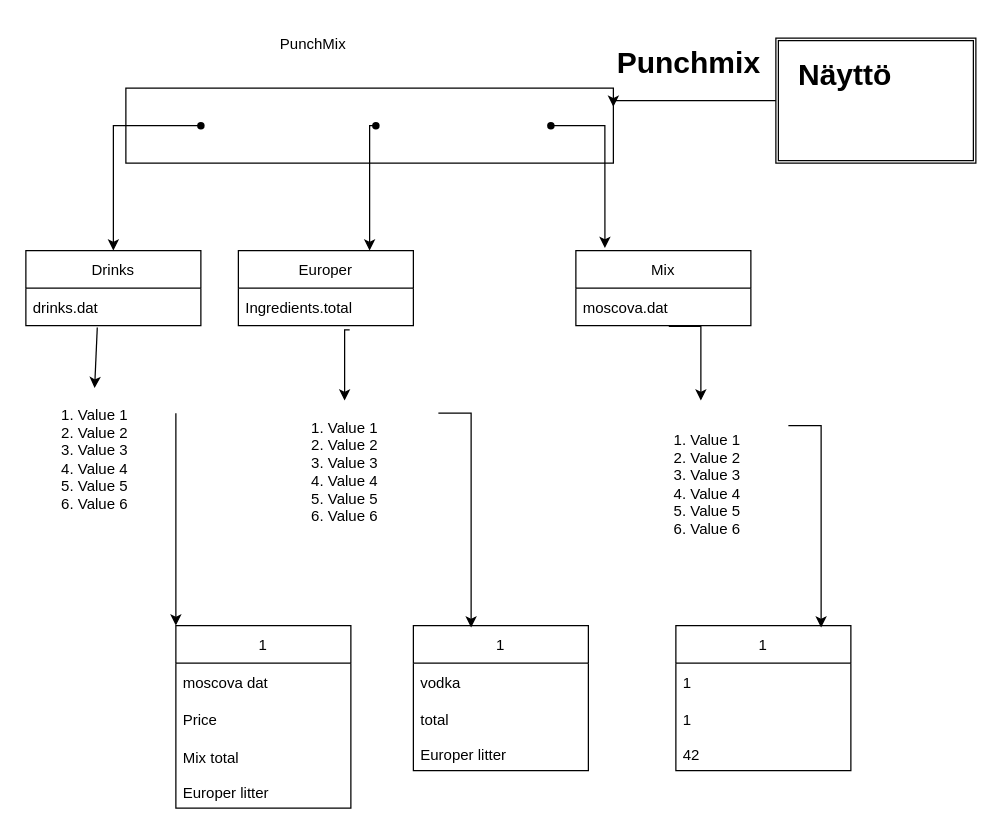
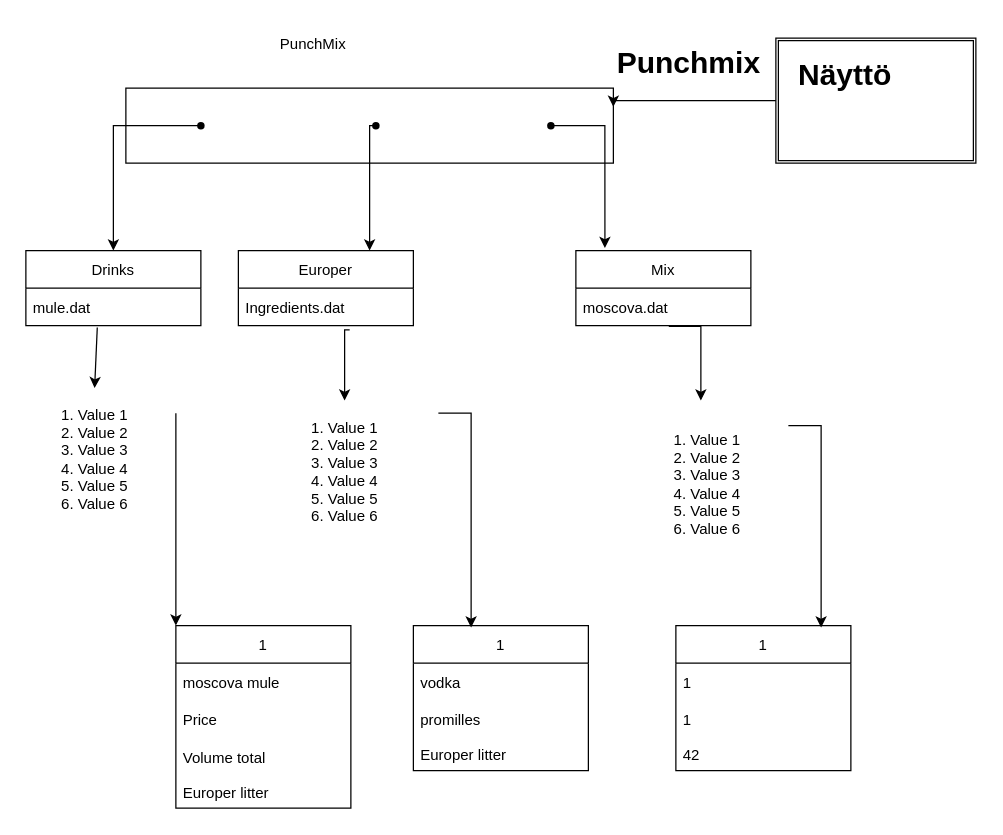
(71, 308) -> (62, 308)
(311, 308) -> (304, 308)
(227, 683) -> (229, 683)
(439, 720) -> (452, 720)
(214, 758) -> (227, 758)
